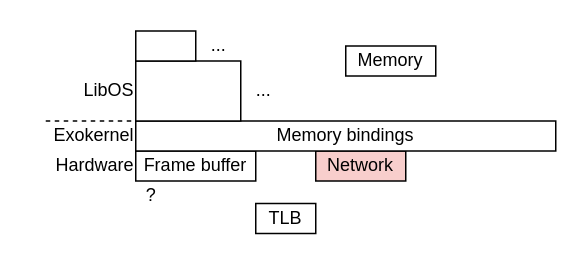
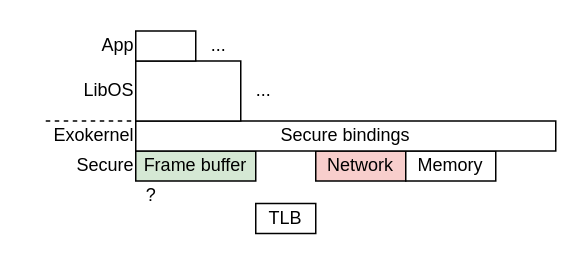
none -> (106, 46)
(391, 61) -> (451, 166)
(346, 136) -> (346, 136)
(94, 166) -> (104, 166)
(196, 166) -> (196, 166)
